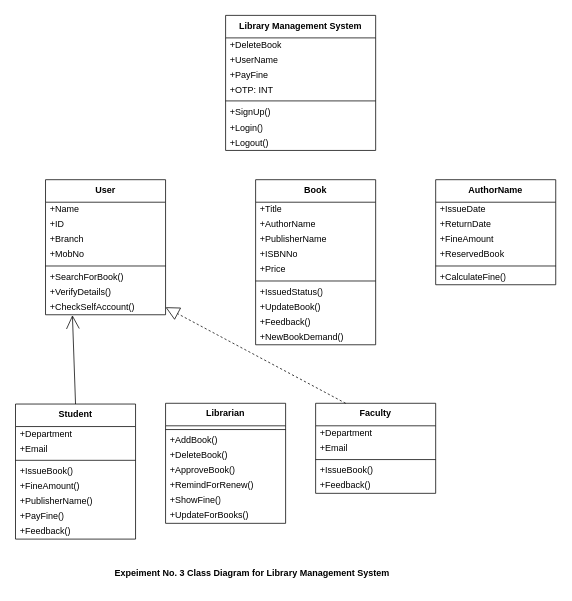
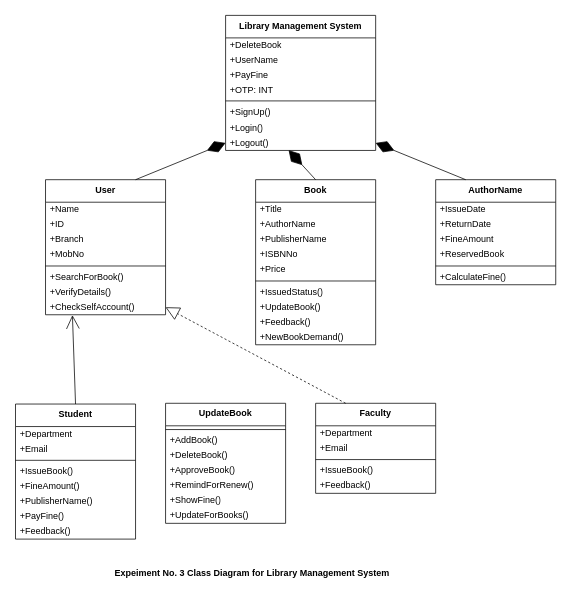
none -> (172, 165)
none -> (430, 165)
none -> (308, 172)
(225, 414) -> (225, 414)
